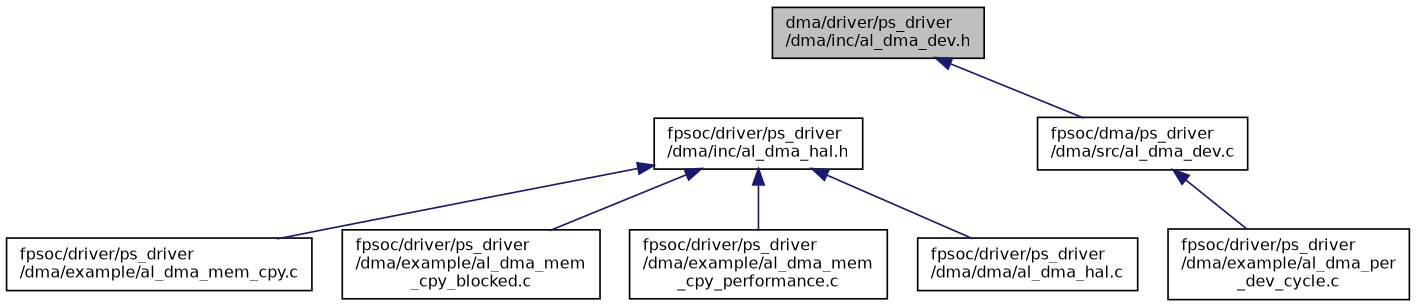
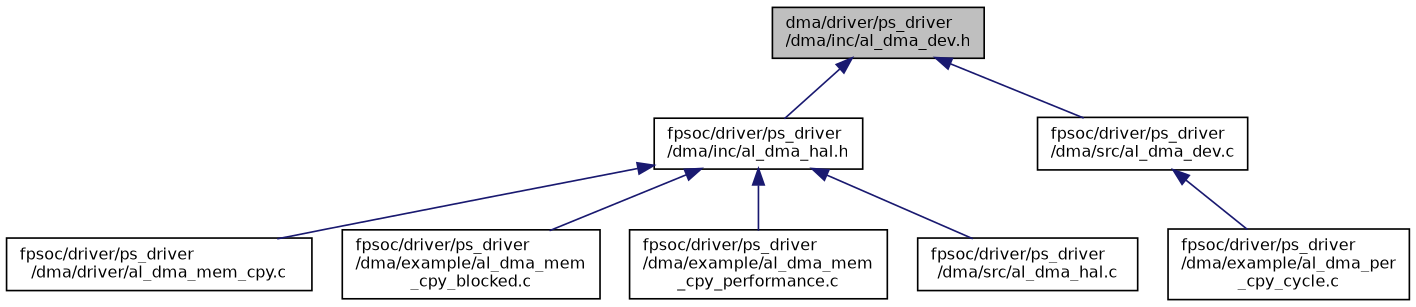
none -> (812, 94)
(1143, 144) -> (1143, 144)
(159, 264) -> (159, 264)
(1028, 264) -> (1028, 264)
(1289, 264) -> (1289, 264)
